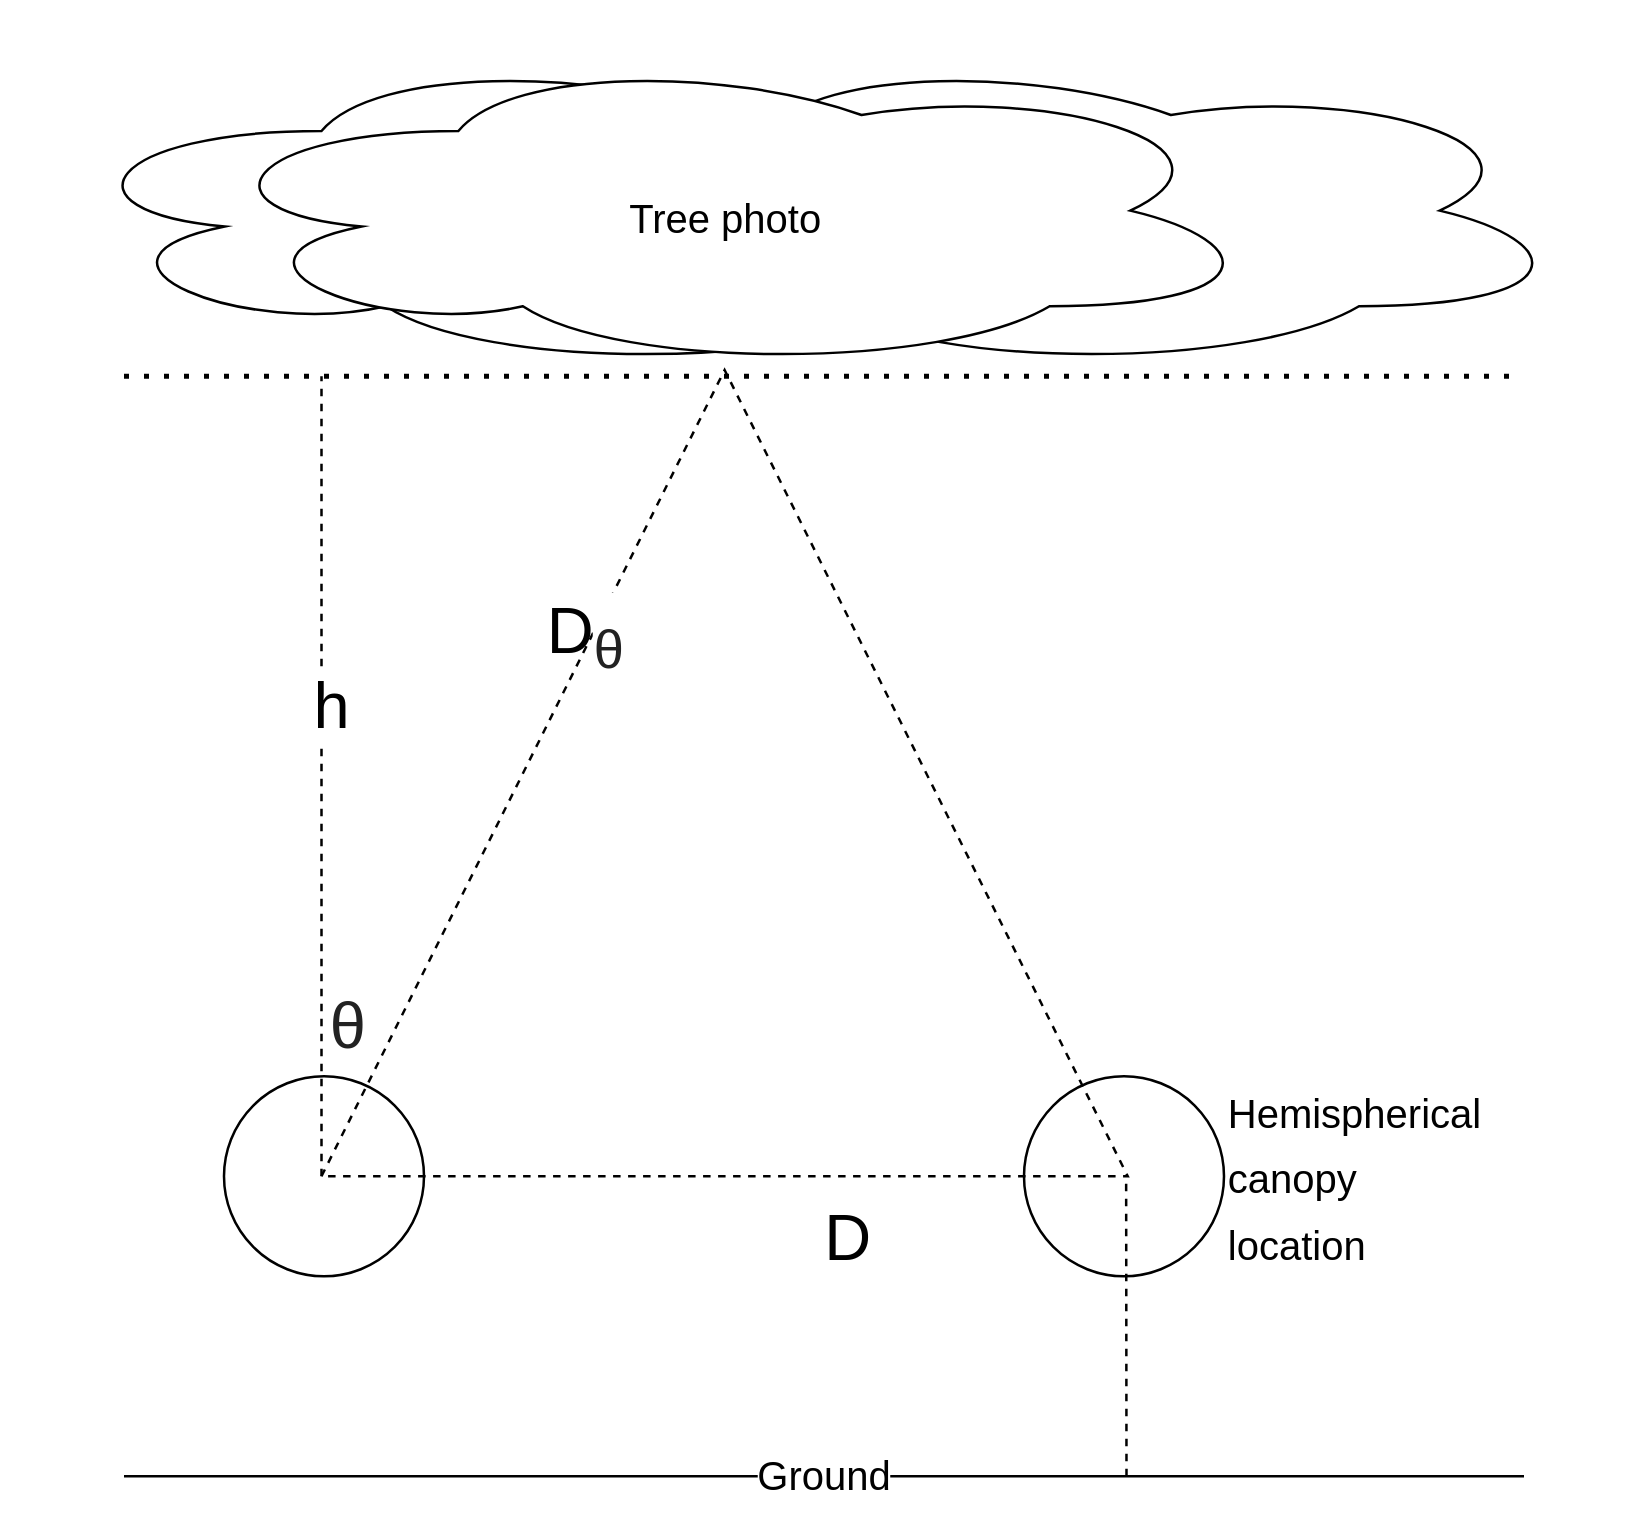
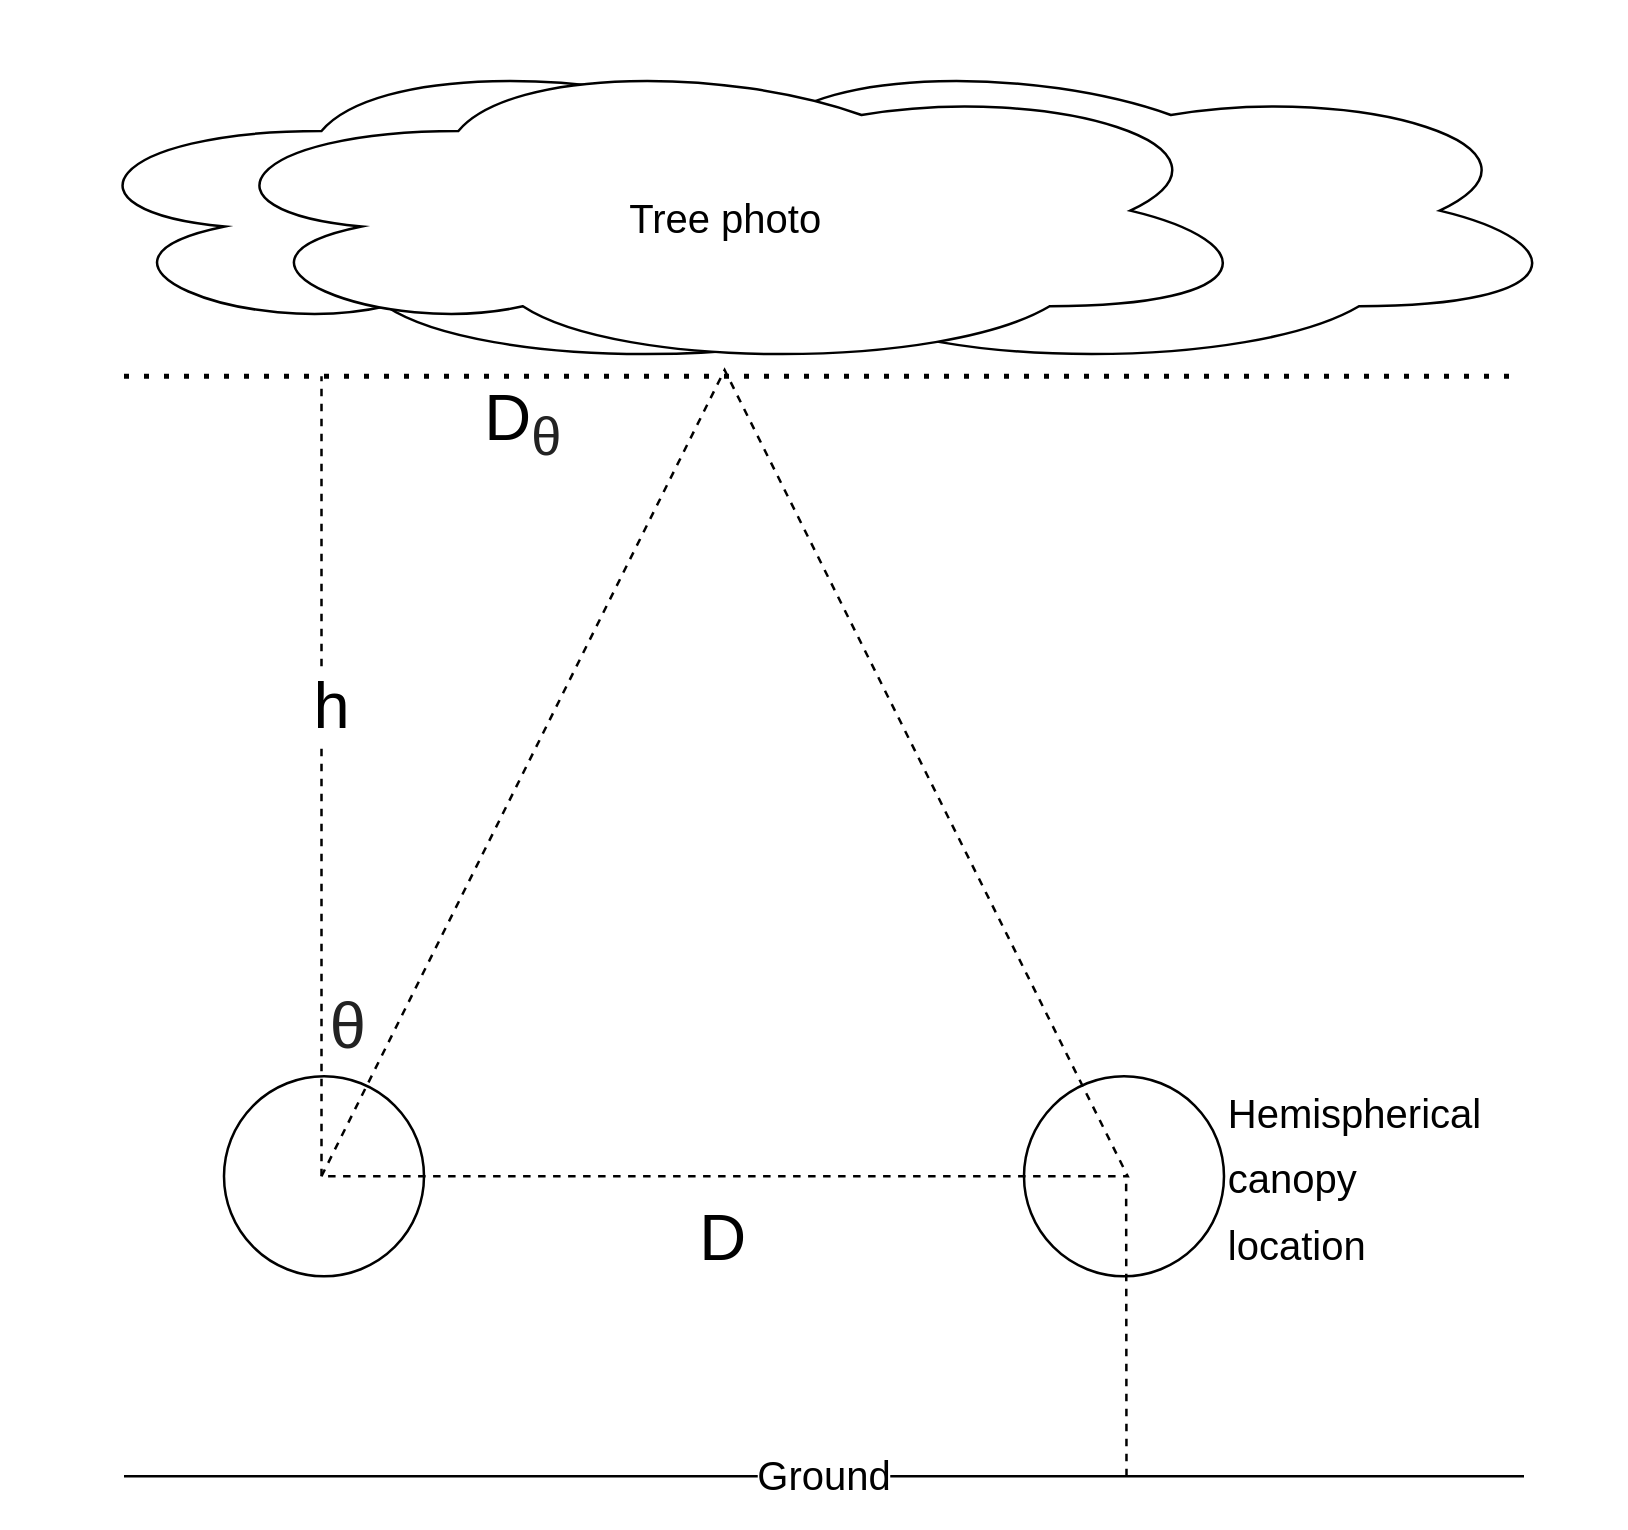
(586, 639) -> (524, 426)
(849, 1239) -> (724, 1239)
